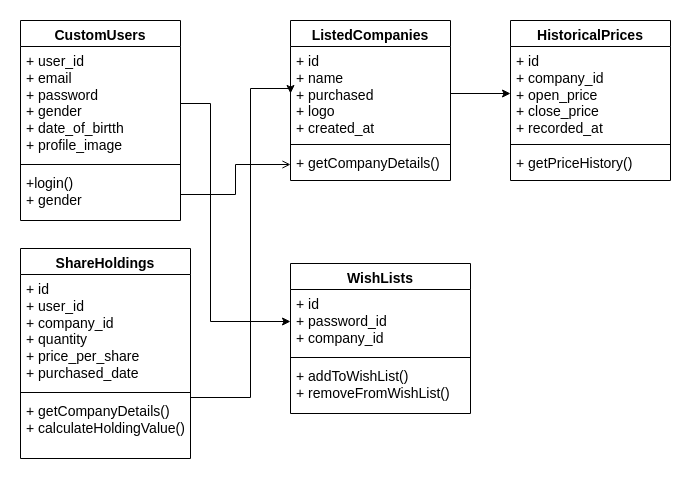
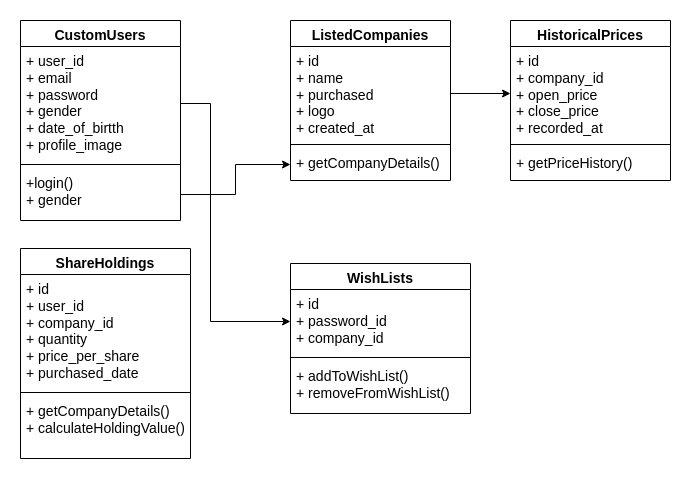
(284, 165) -> (282, 165)
(251, 254) -> none
